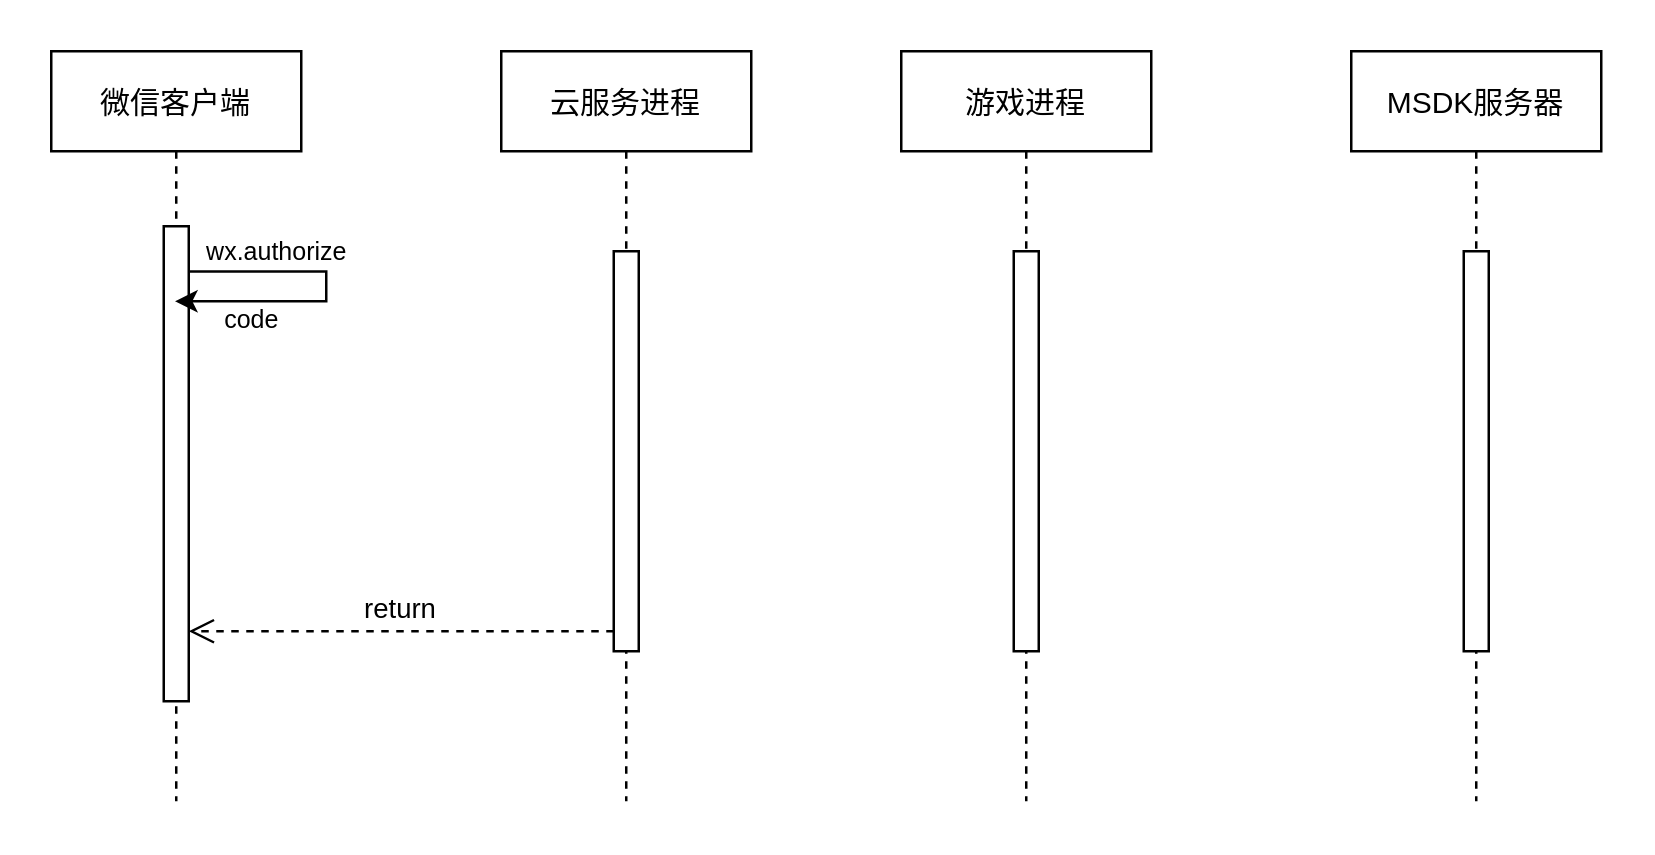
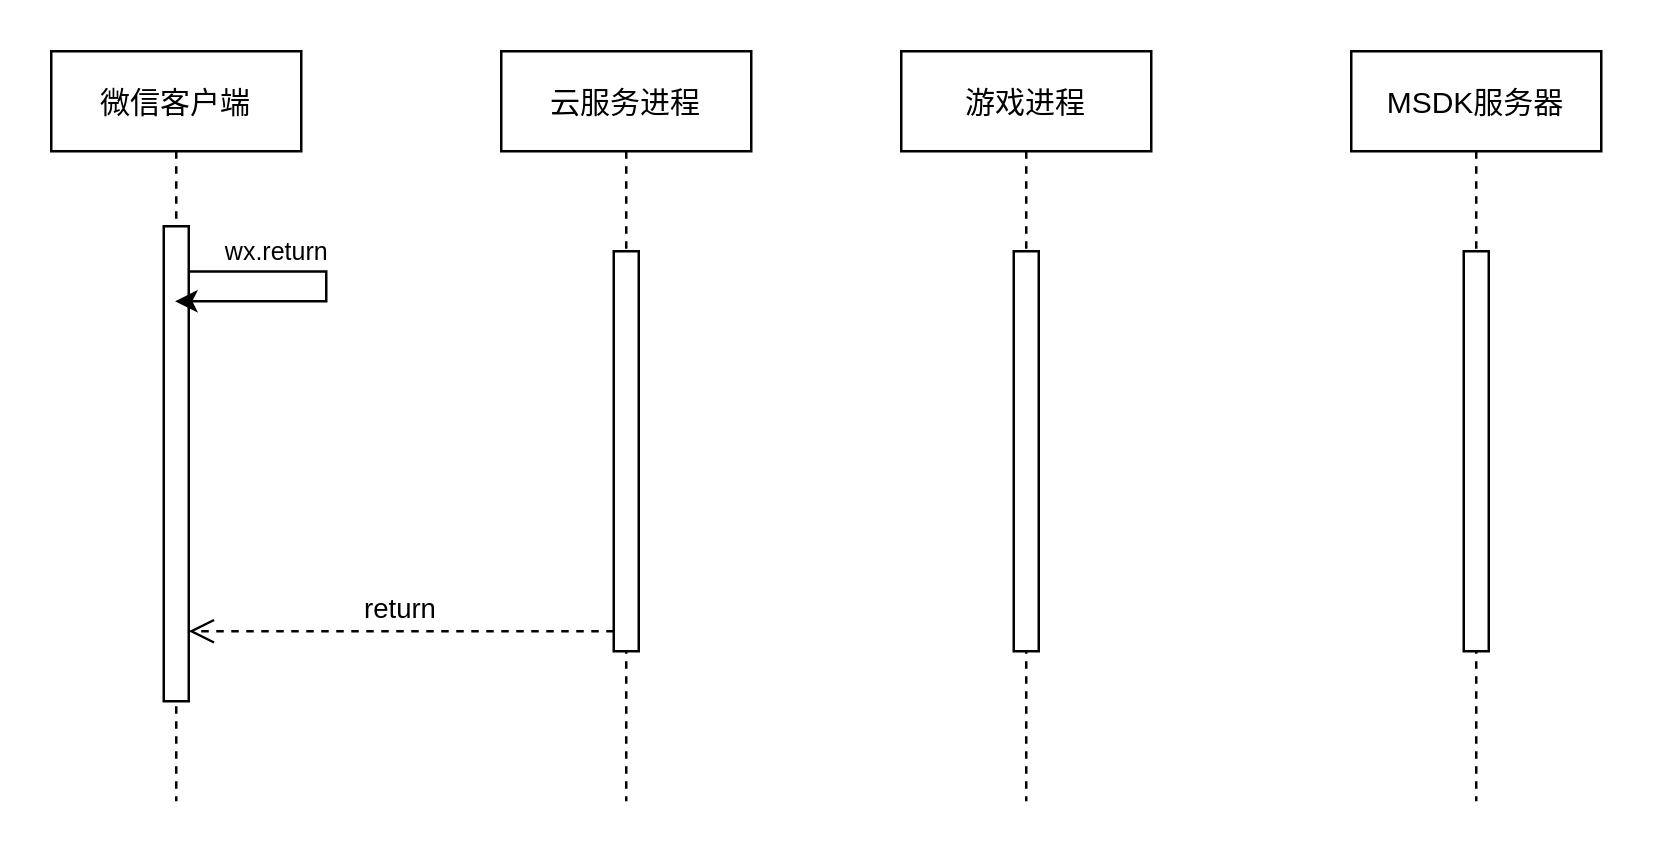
(278, 251) -> (278, 251)
(251, 319) -> none
